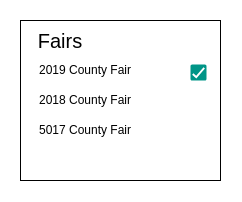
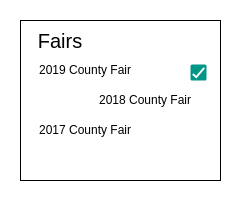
(86, 101) -> (146, 101)
(86, 131) -> (86, 131)
